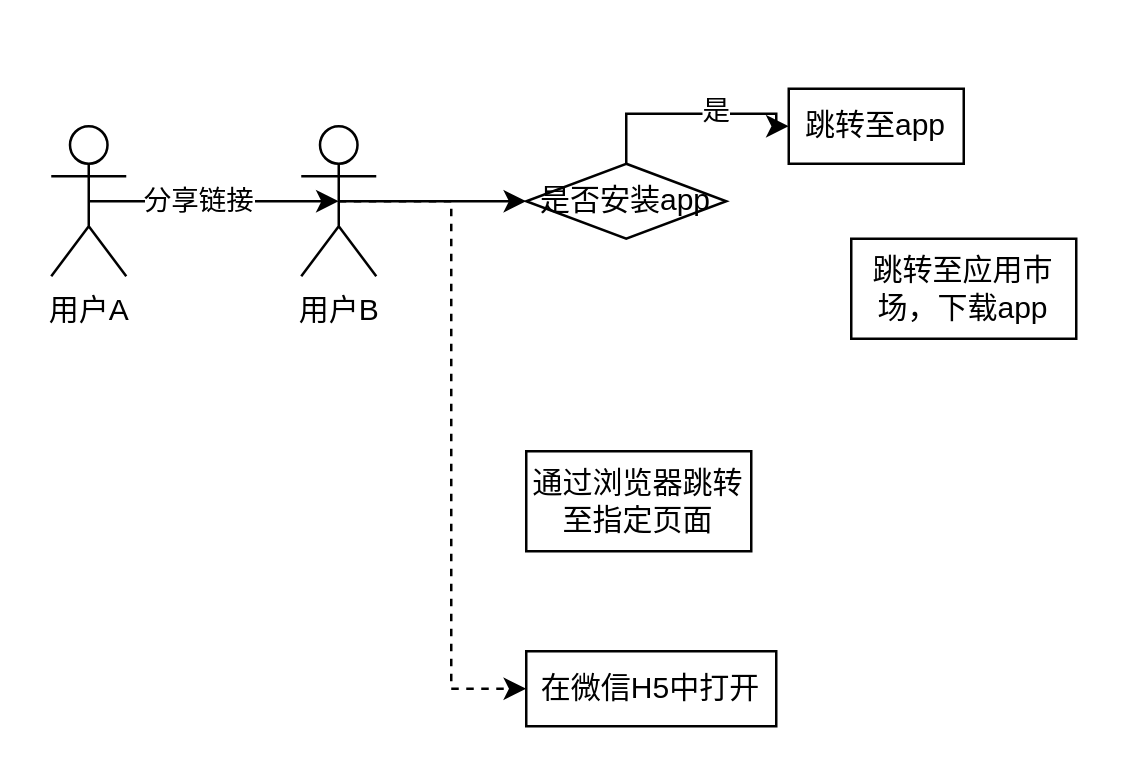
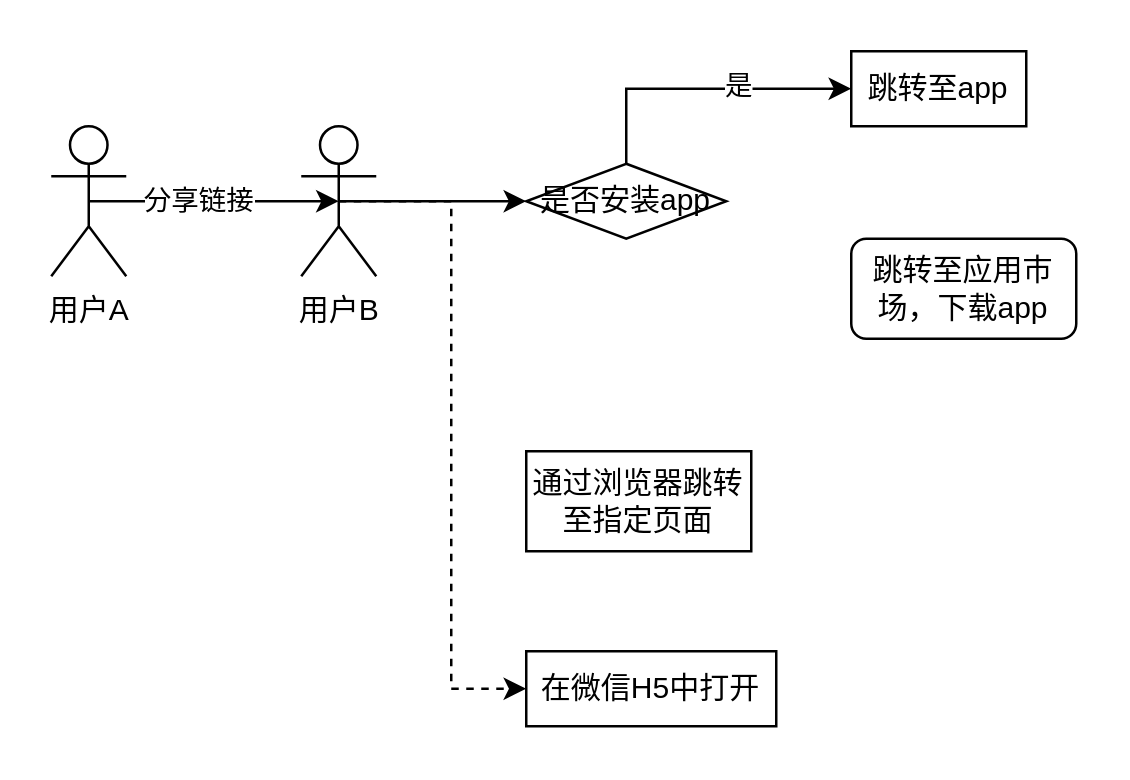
(876, 126) -> (939, 89)
(964, 289) -> (964, 289)
